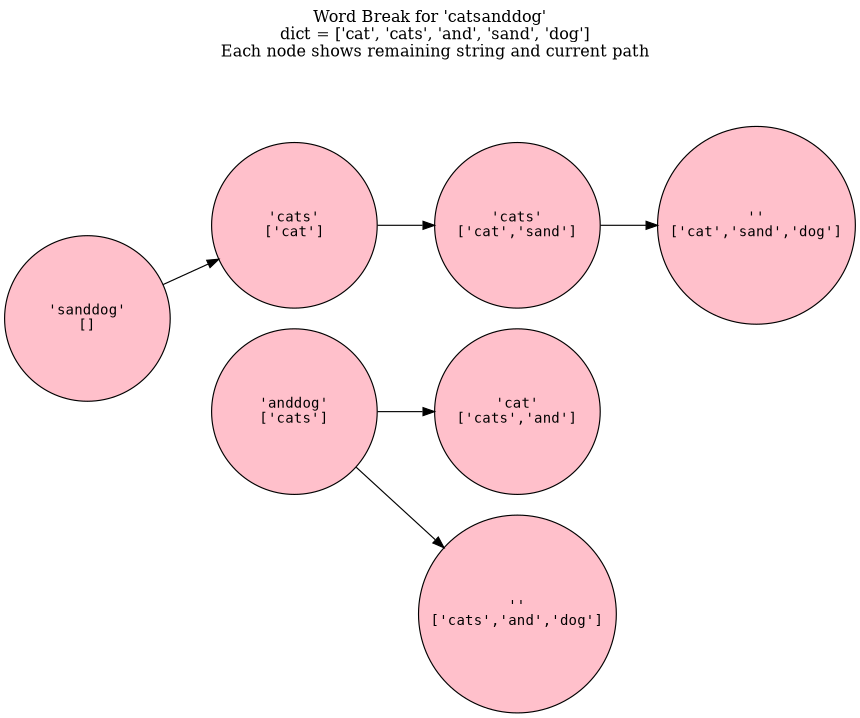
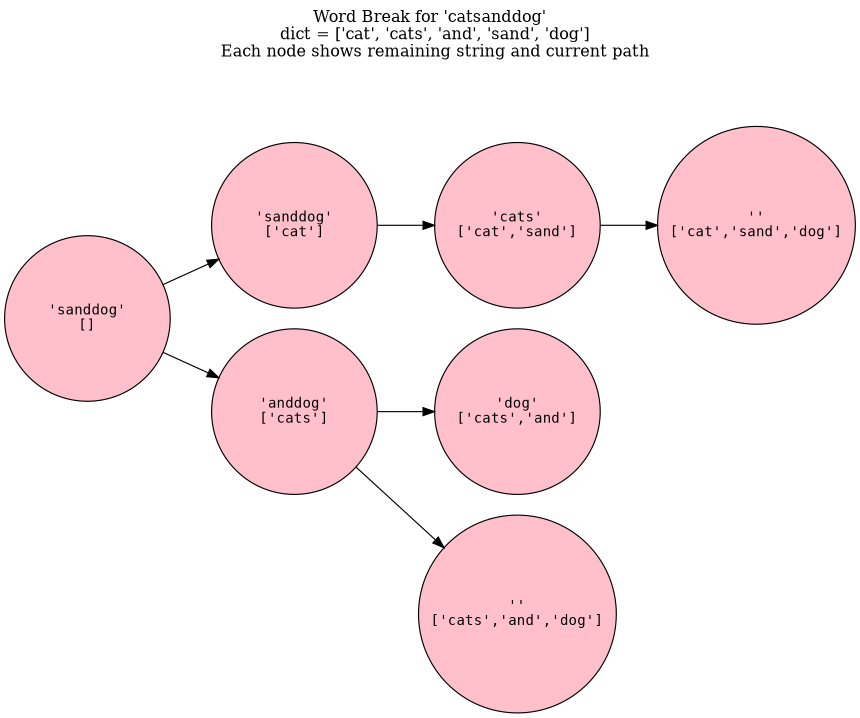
(294, 225) -> (294, 225)
none -> (186, 363)
(517, 412) -> (517, 412)
